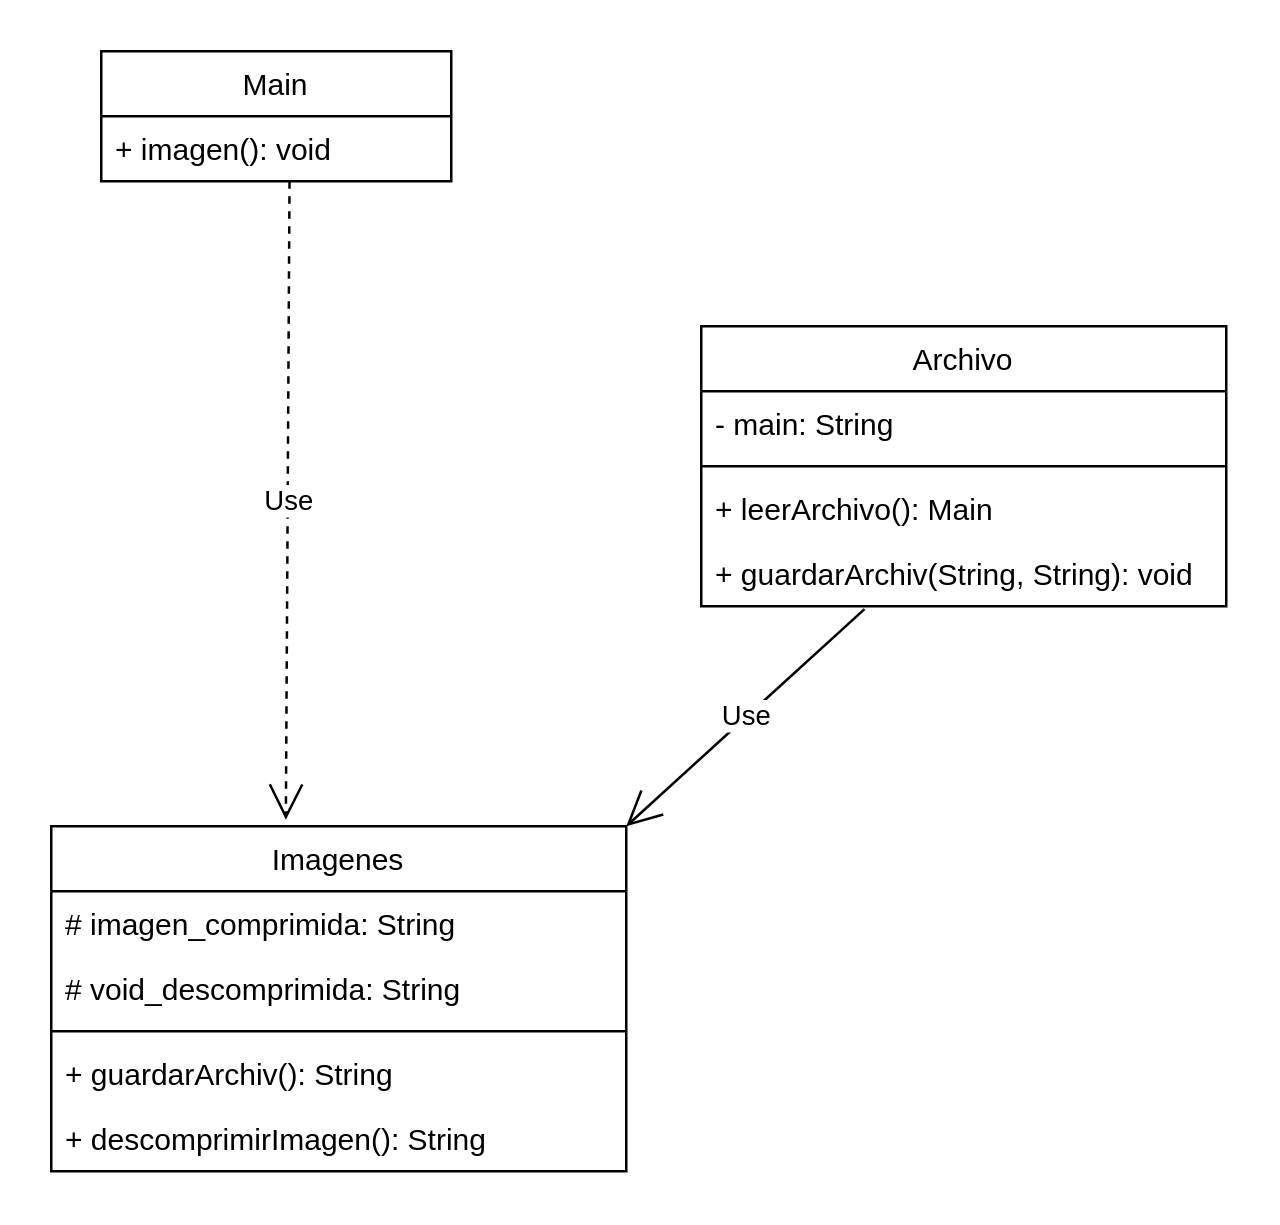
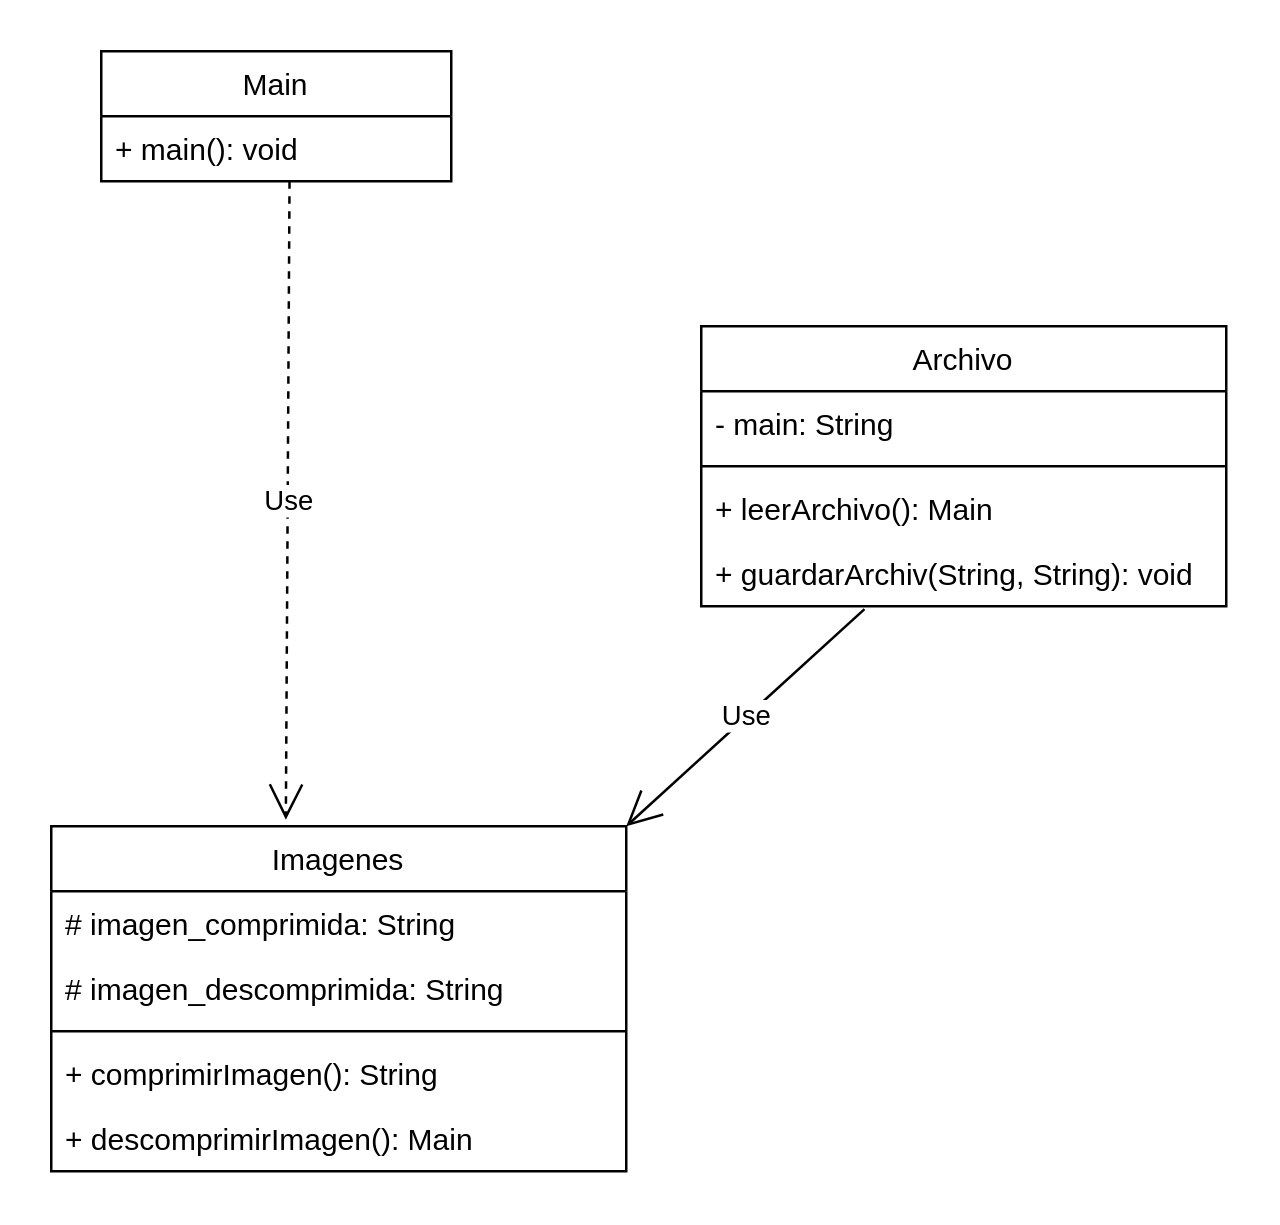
(230, 150) -> (213, 150)
(273, 990) -> (290, 990)
(256, 1075) -> (268, 1075)
(294, 1140) -> (277, 1140)
